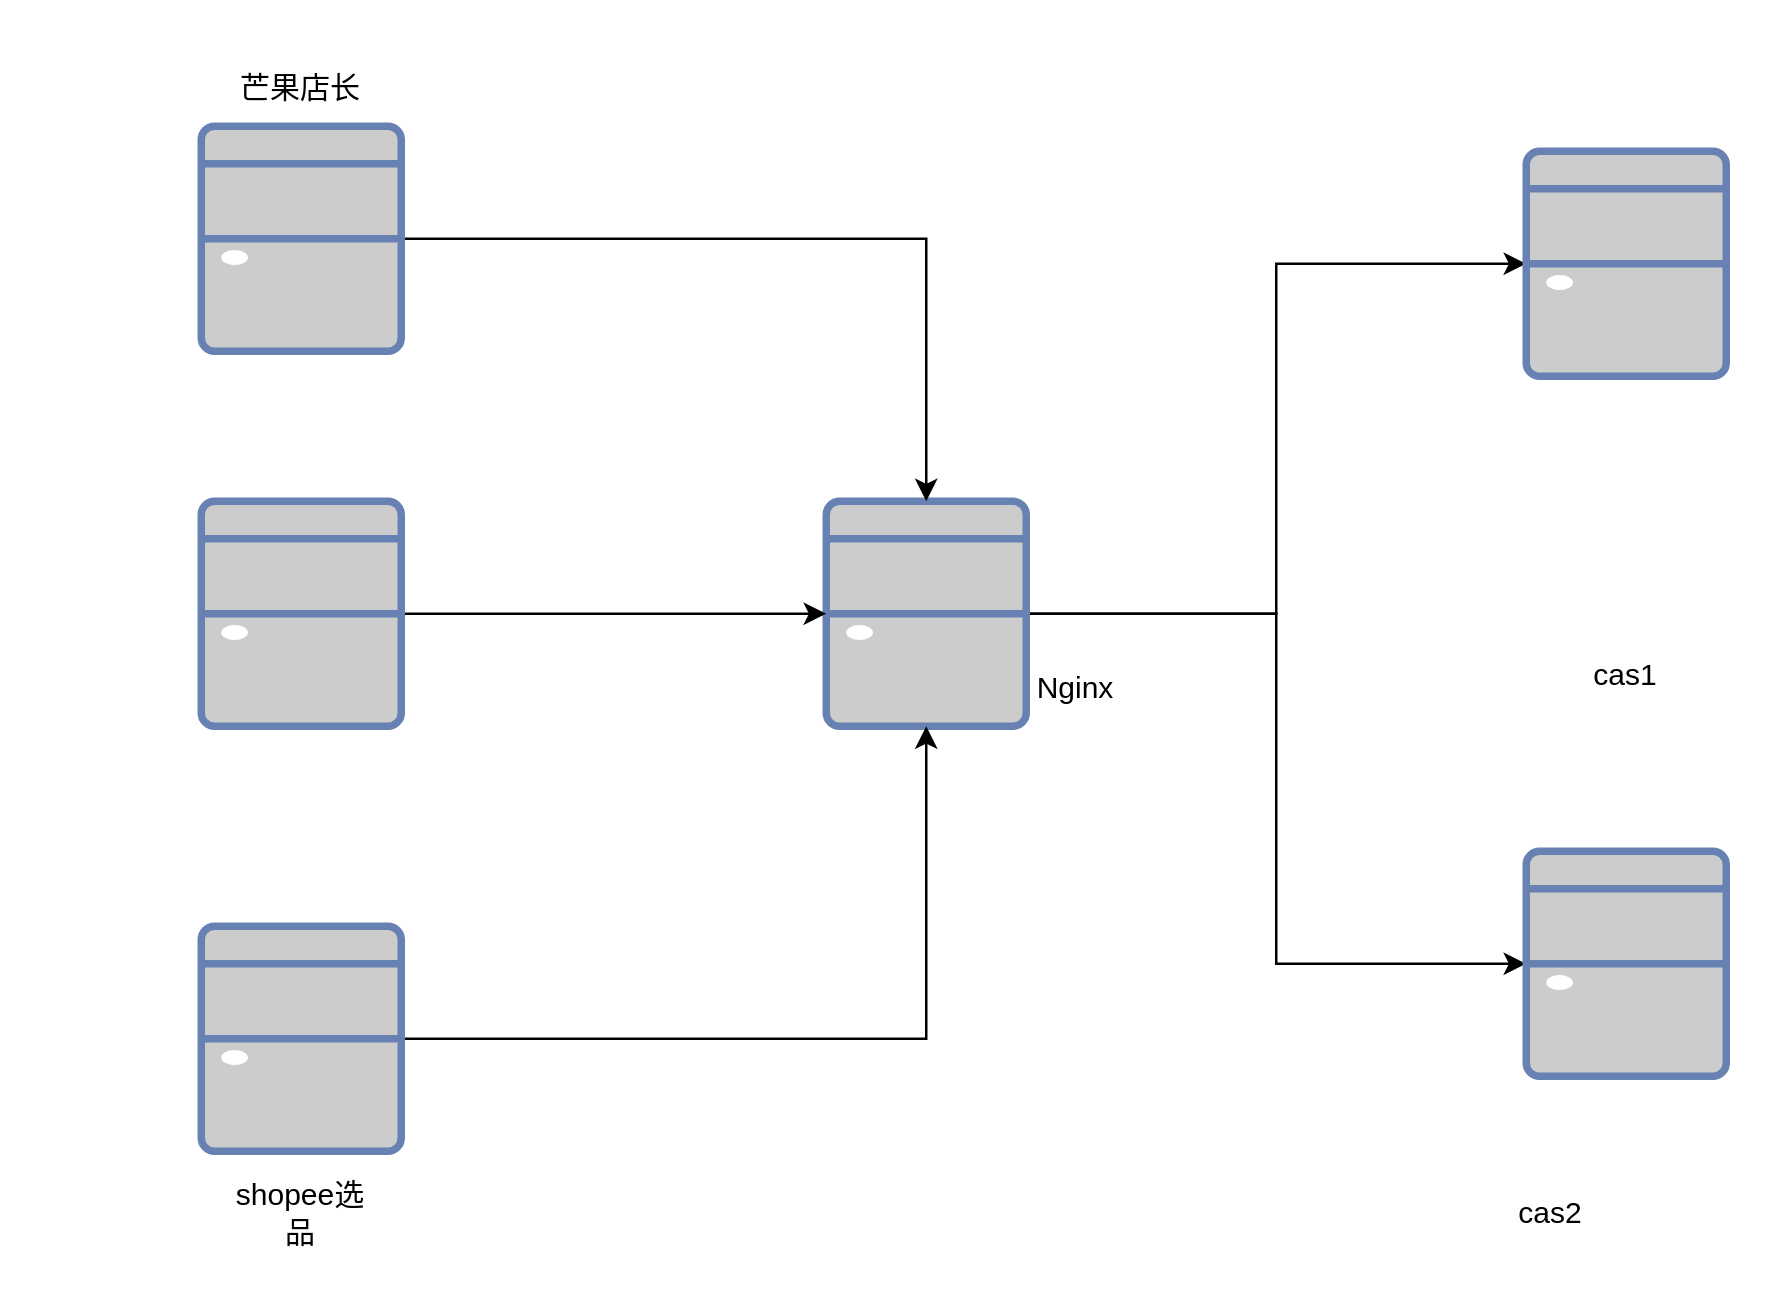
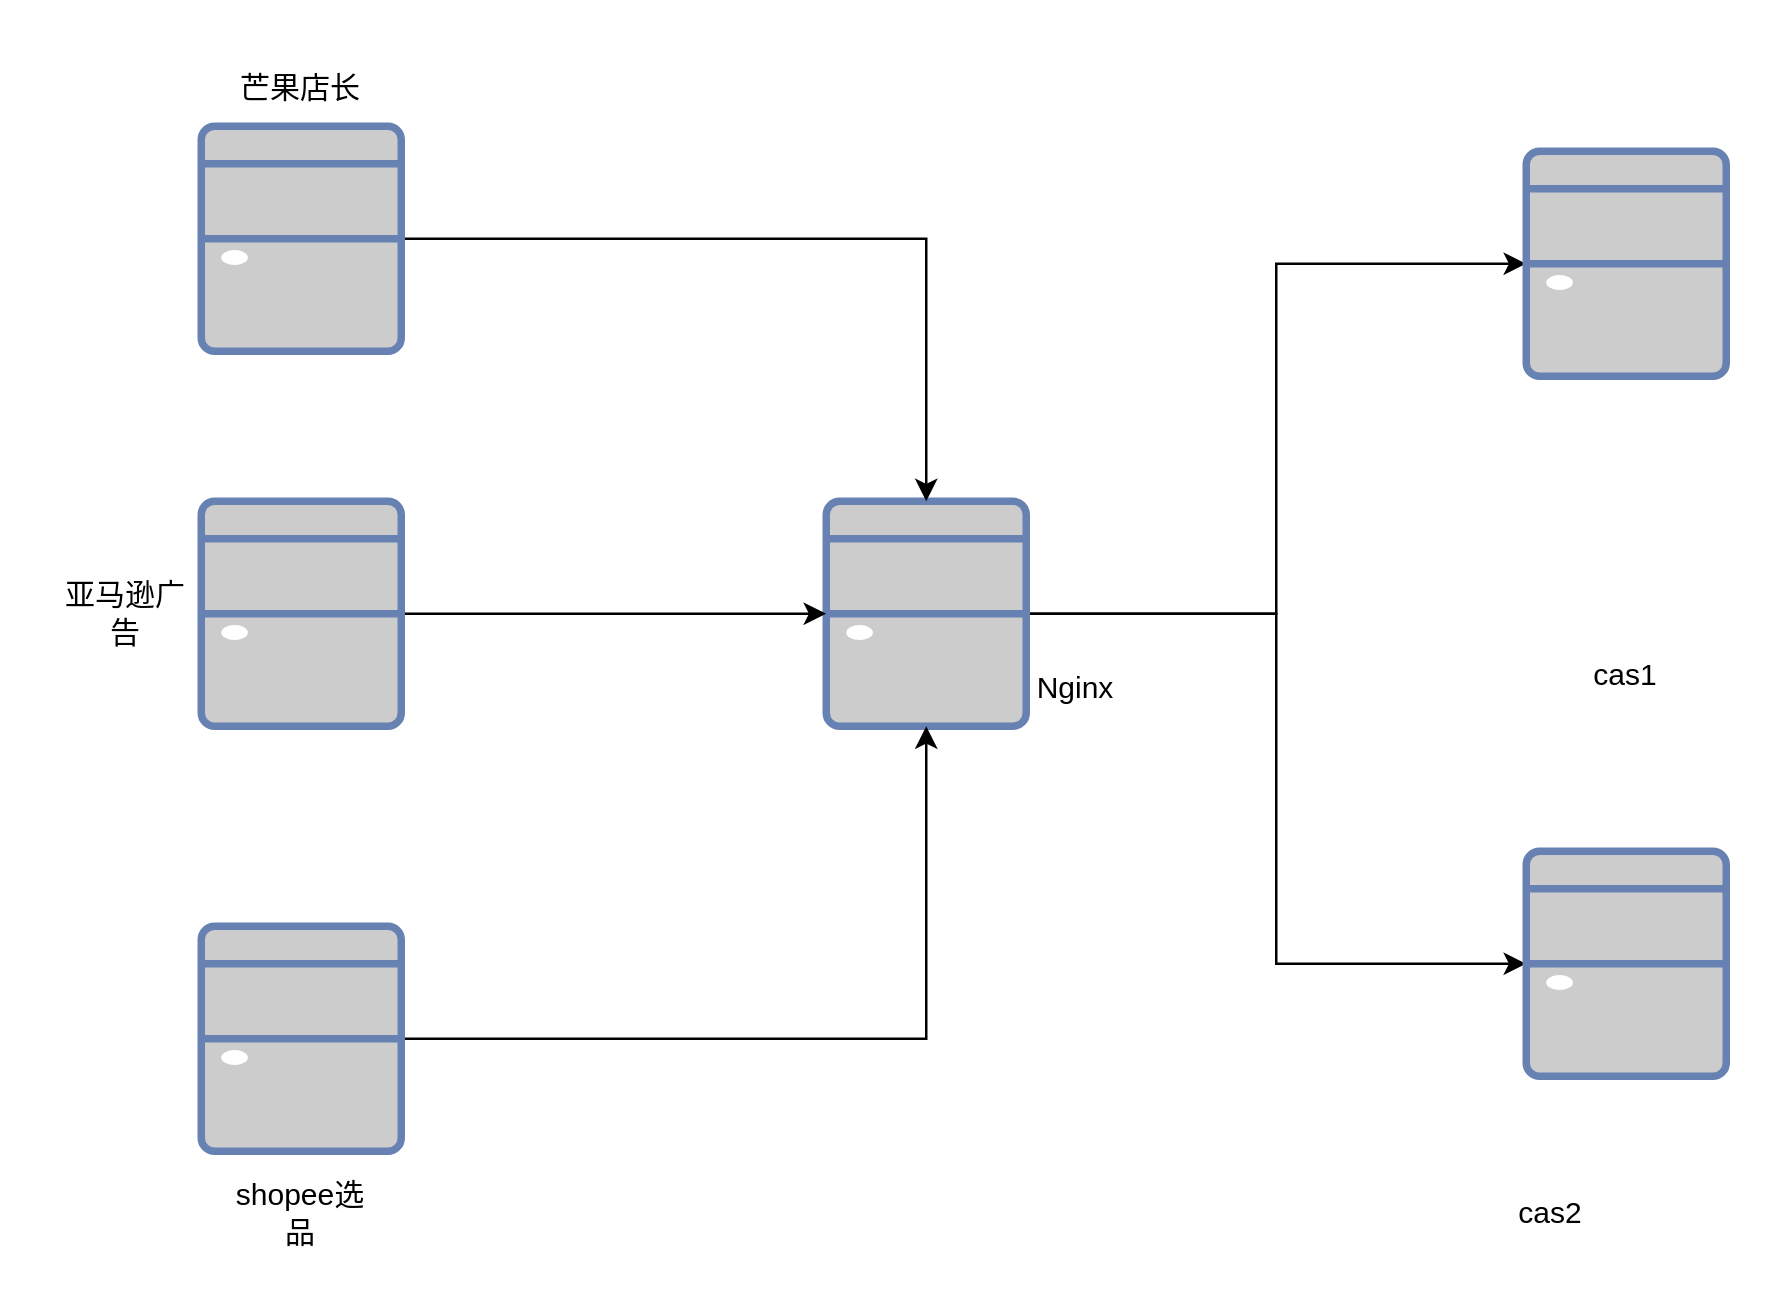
none -> (126, 614)
